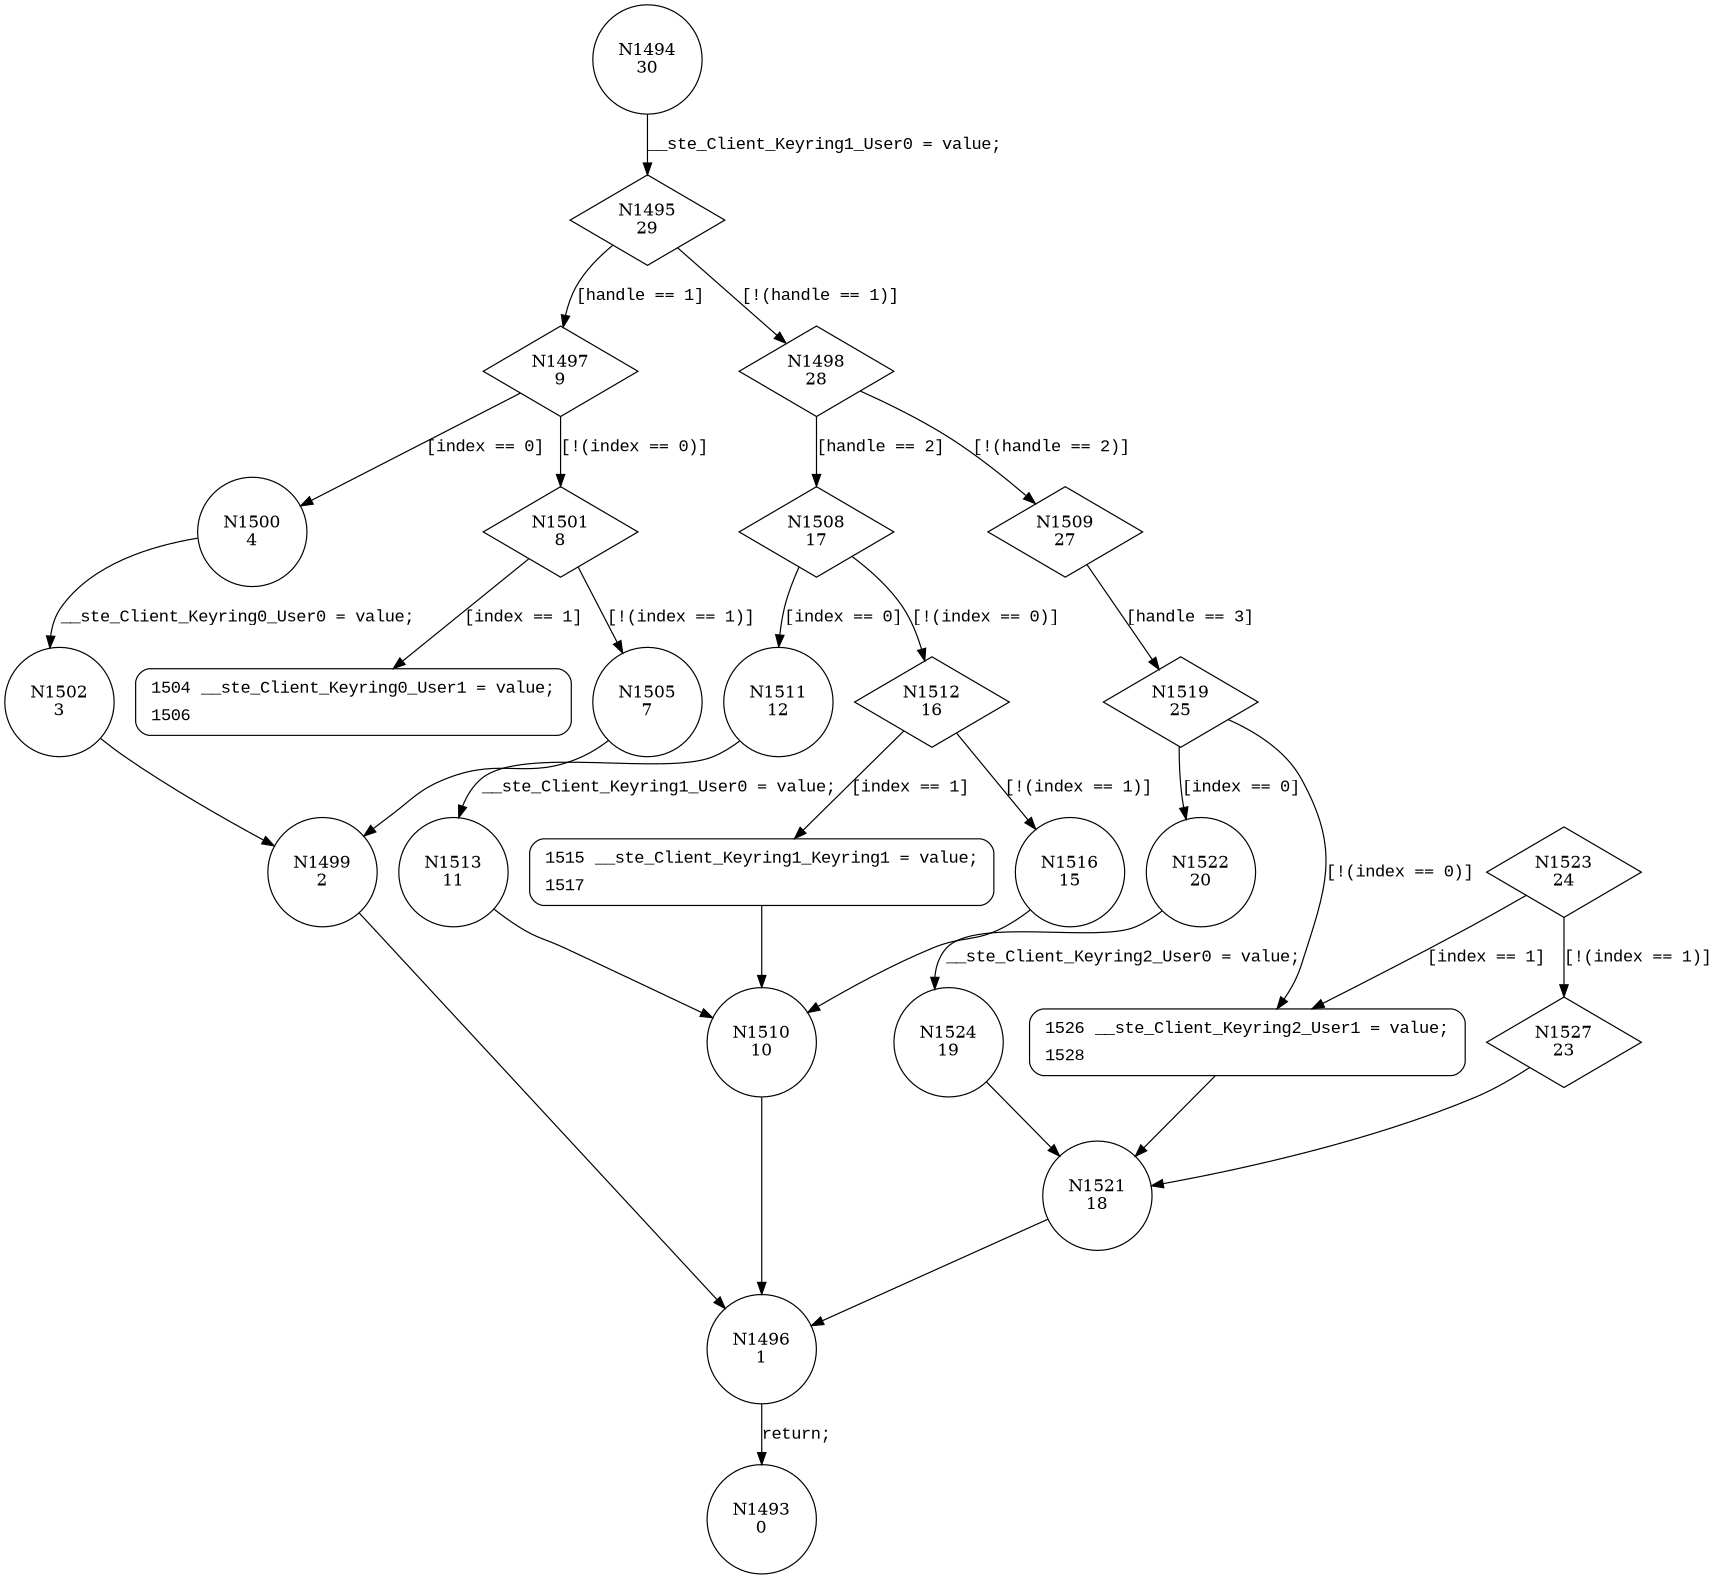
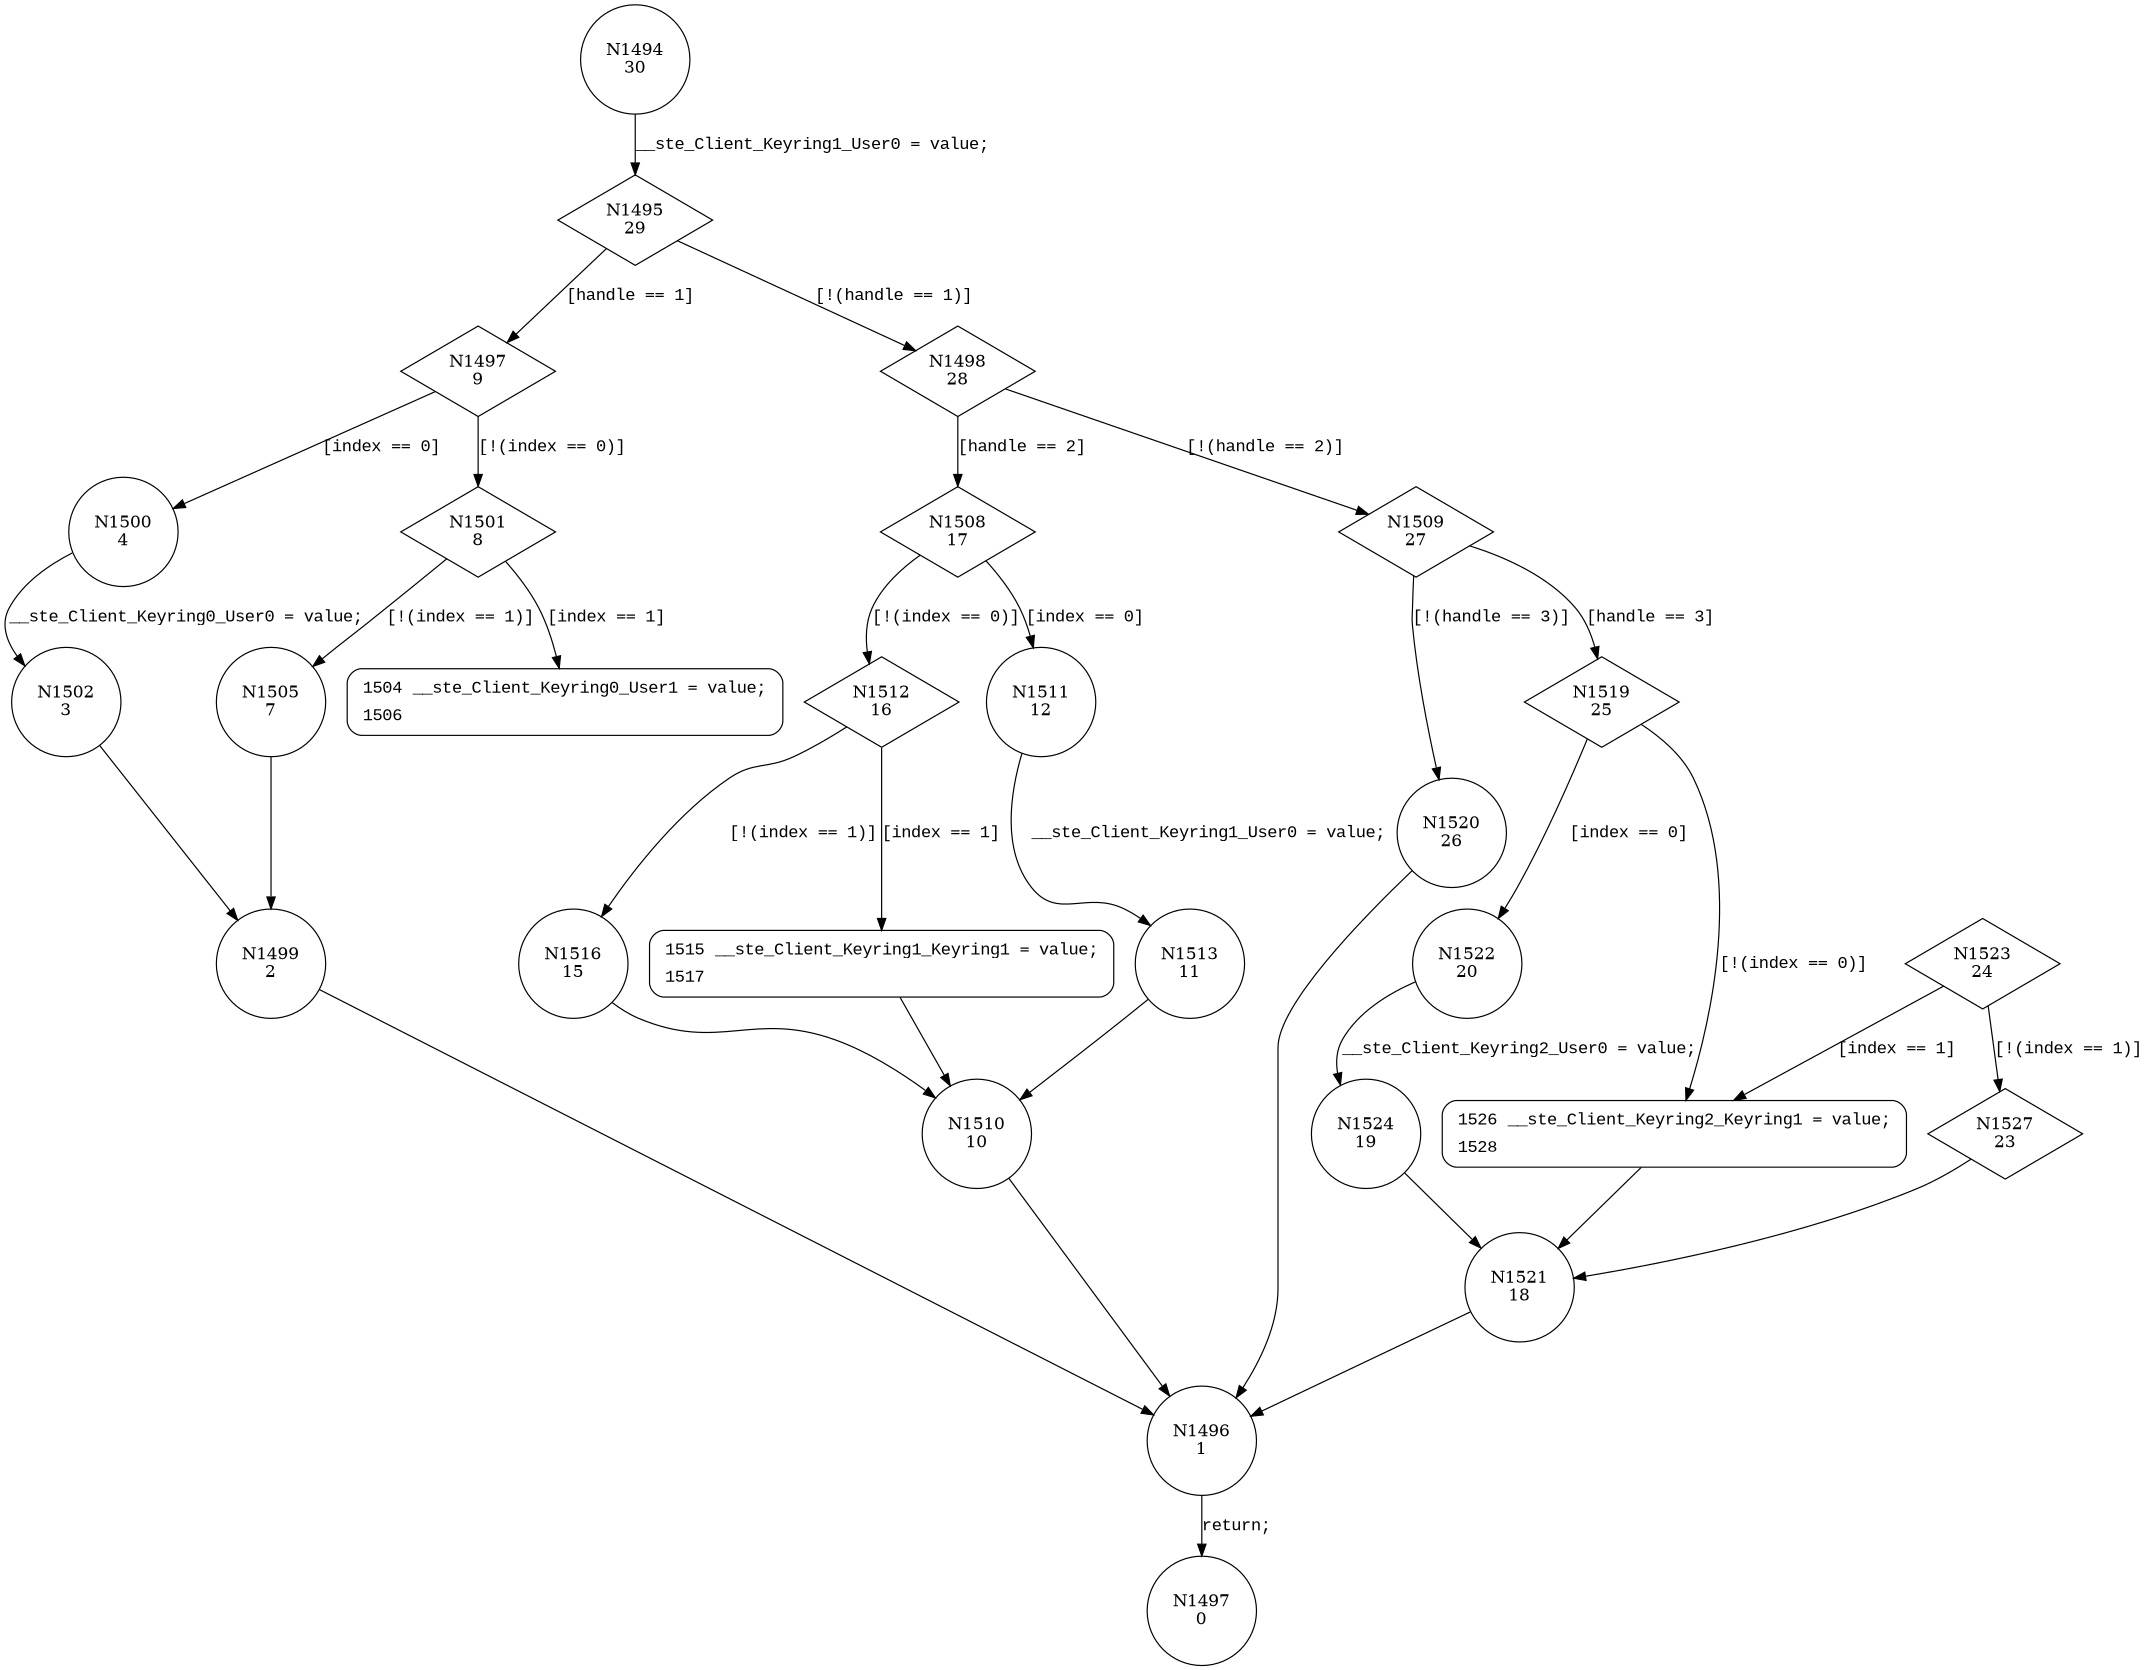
none -> (1452, 833)
(1272, 1028) -> (1699, 1120)
(762, 1519) -> (1202, 1611)
